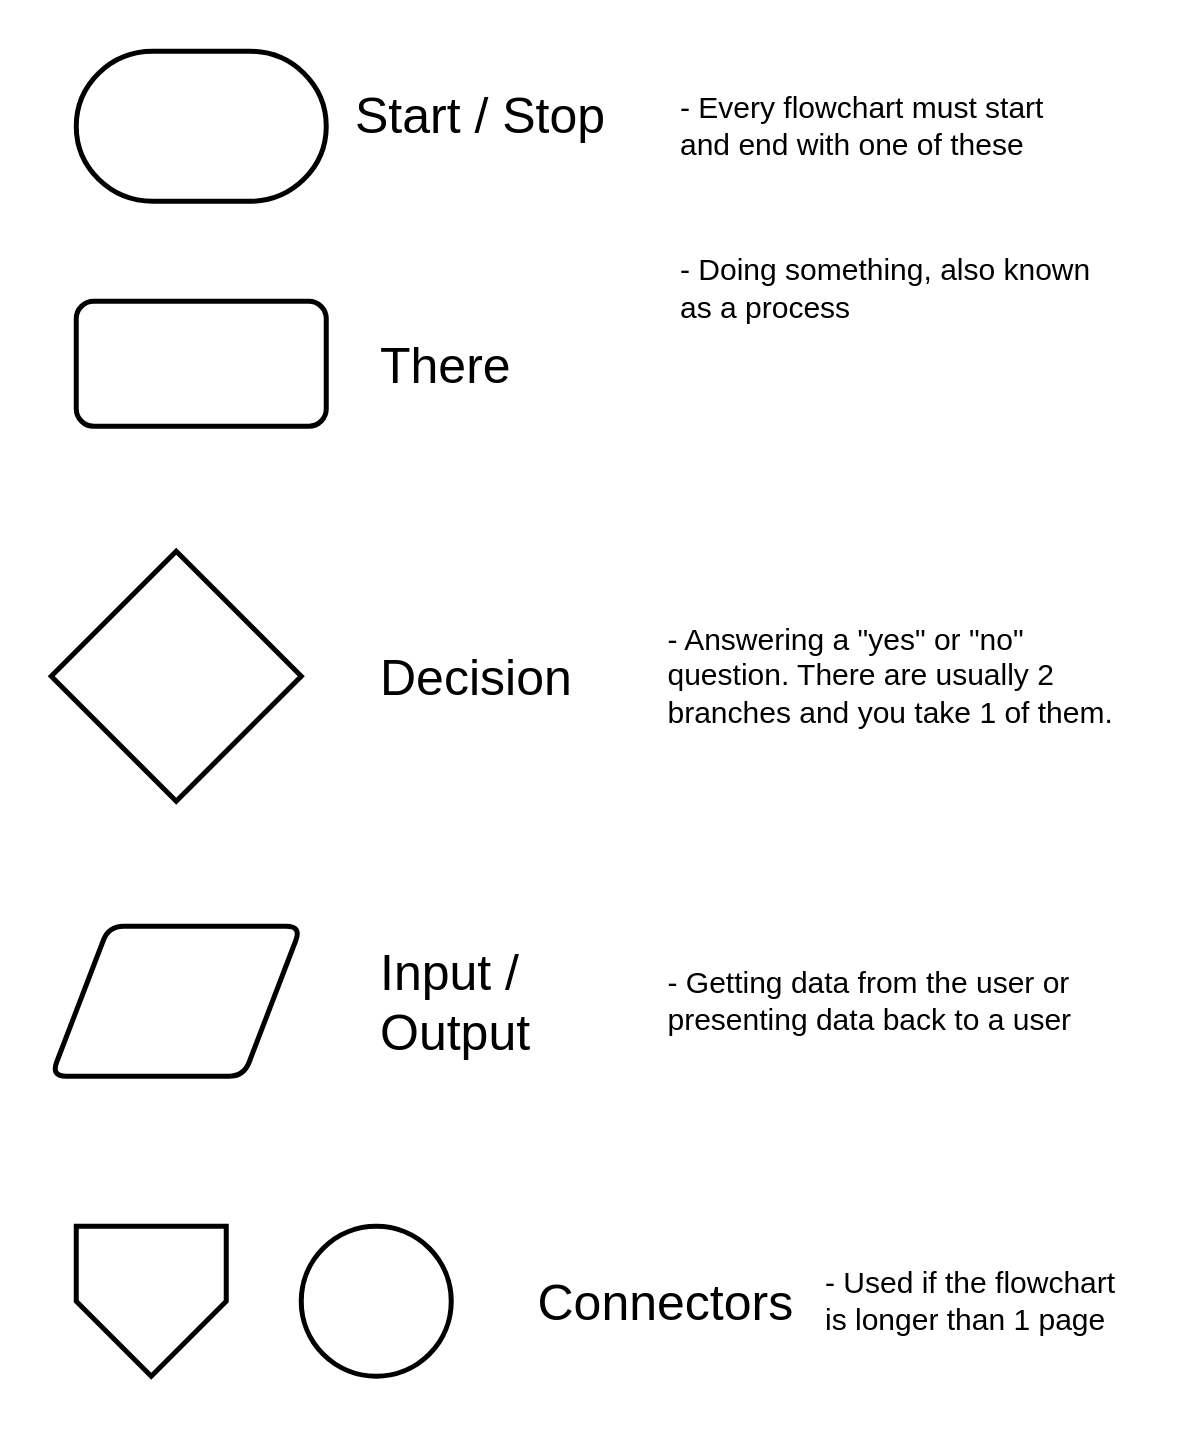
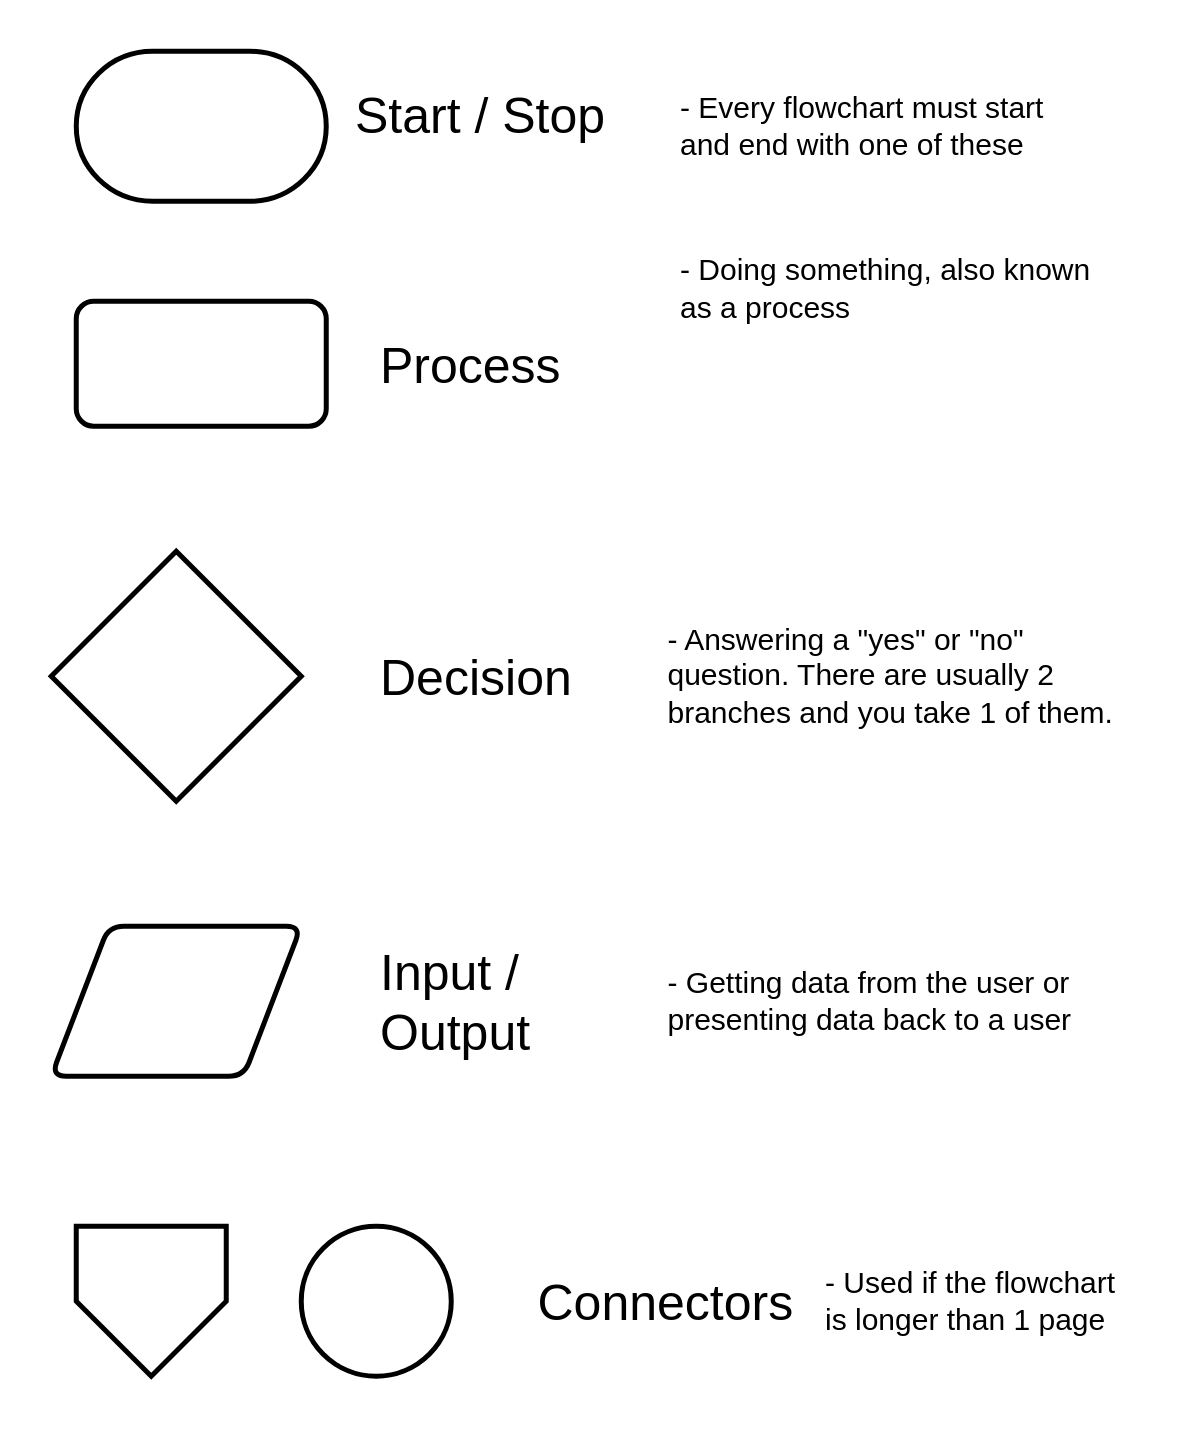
(451, 364) -> (479, 364)
